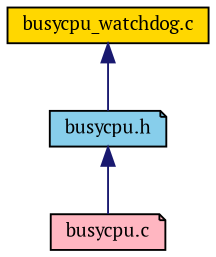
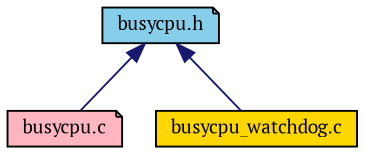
(108, 87) -> (215, 84)
